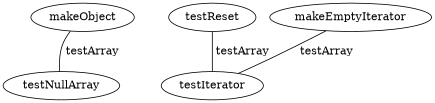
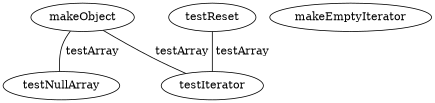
(282, 53) -> (144, 53)
